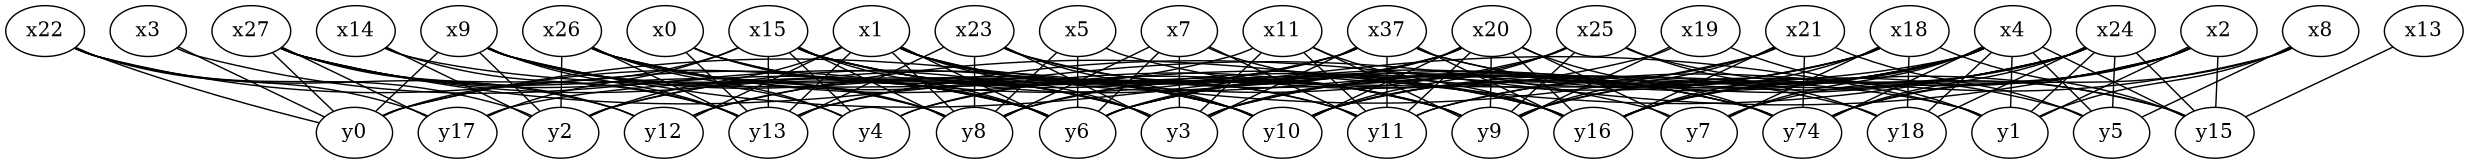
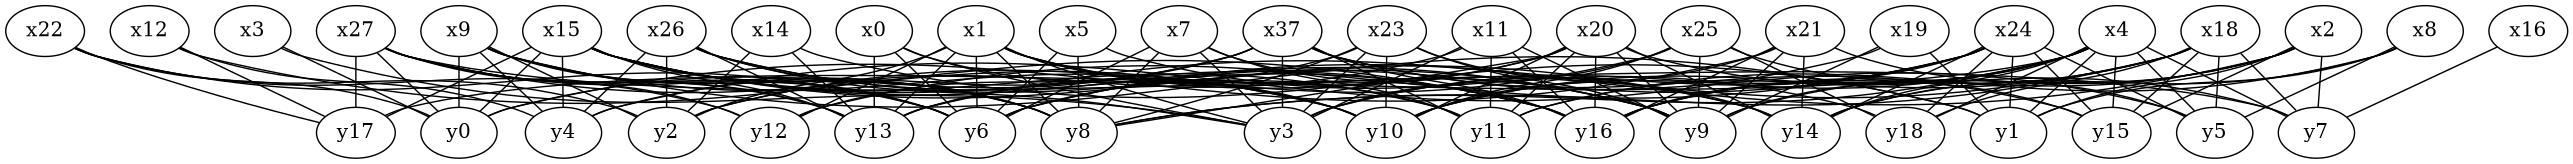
none -> (150, 31)
(2424, 31) -> none
none -> (2528, 31)
(1545, 82) -> (1604, 100)
none -> (2218, 82)
(1802, 133) -> (1801, 133)
